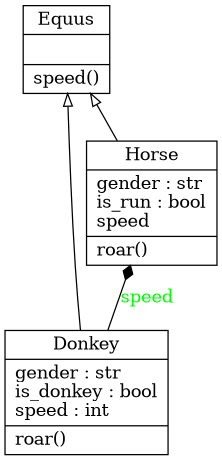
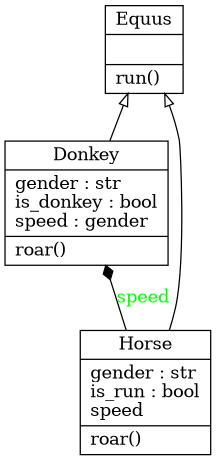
(66, 78) -> (138, 78)
(117, 305) -> (118, 305)
(63, 411) -> (82, 221)
